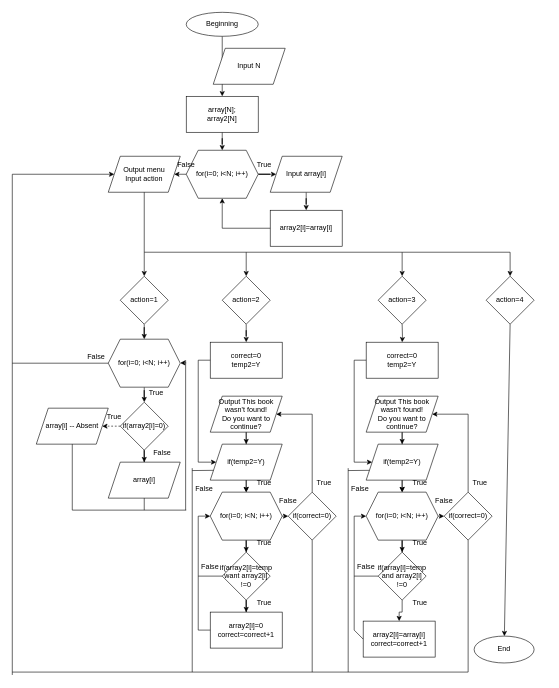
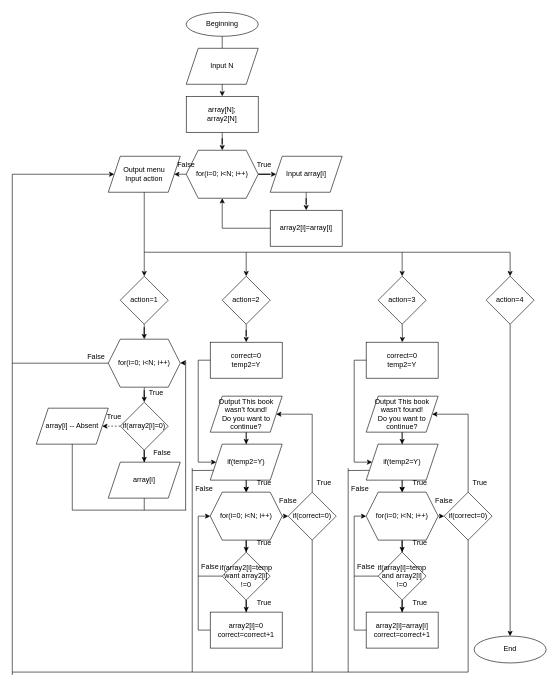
(249, 66) -> (222, 66)
(399, 639) -> (402, 630)
(504, 650) -> (510, 650)
